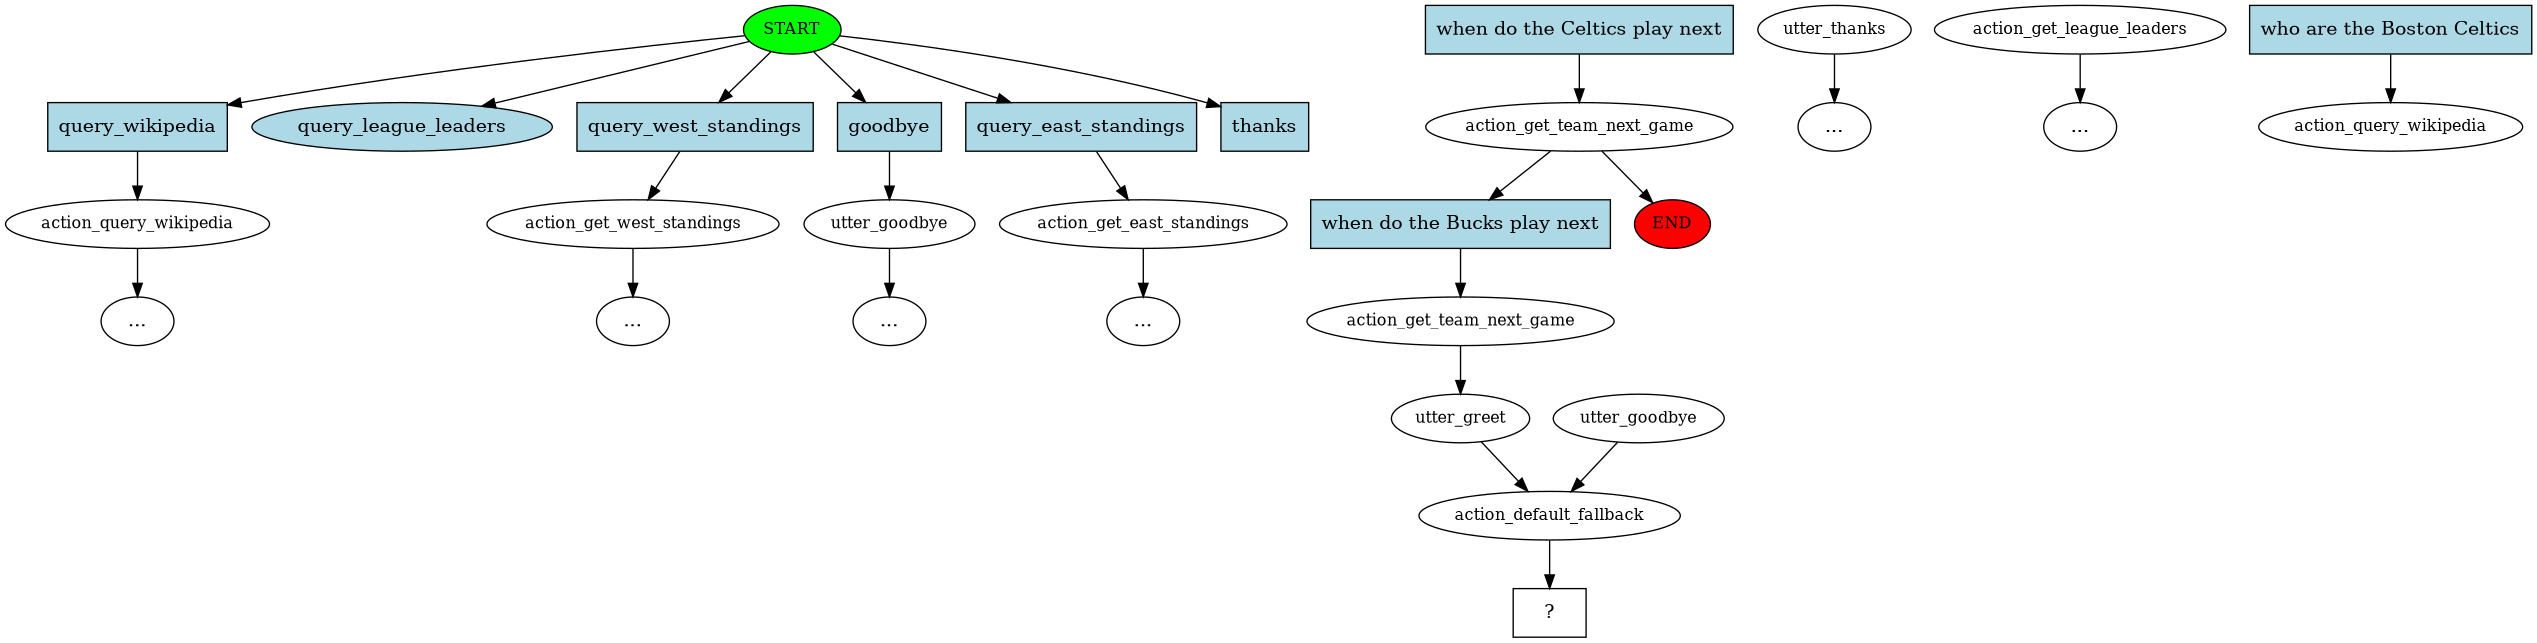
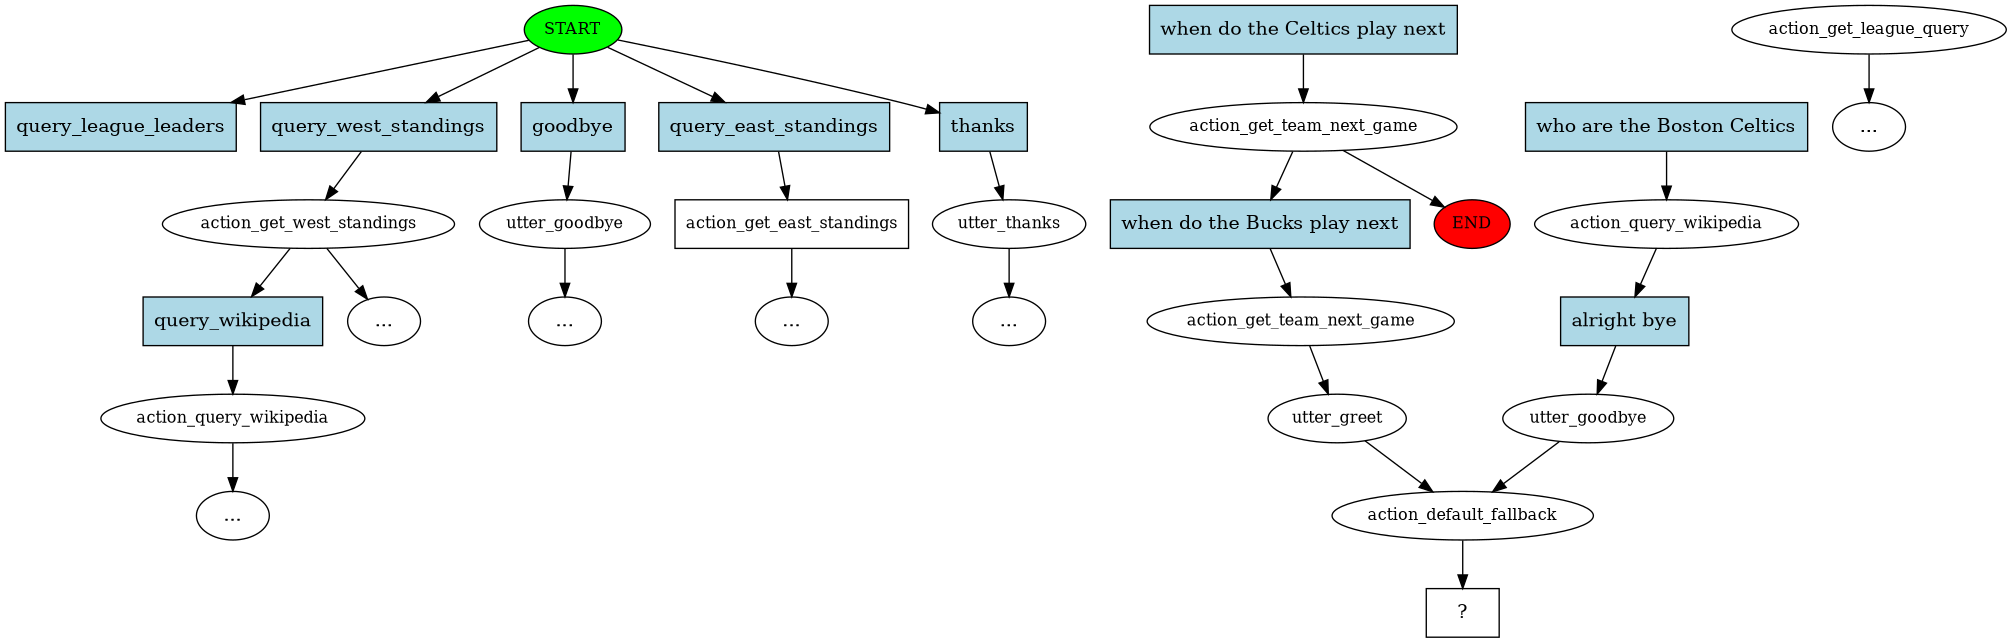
(2080, 30) -> (1869, 30)
(492, 65) -> (275, 267)
(402, 127) -> (121, 127)
none -> (995, 169)
(1143, 224) -> (792, 224)
none -> (1625, 321)
